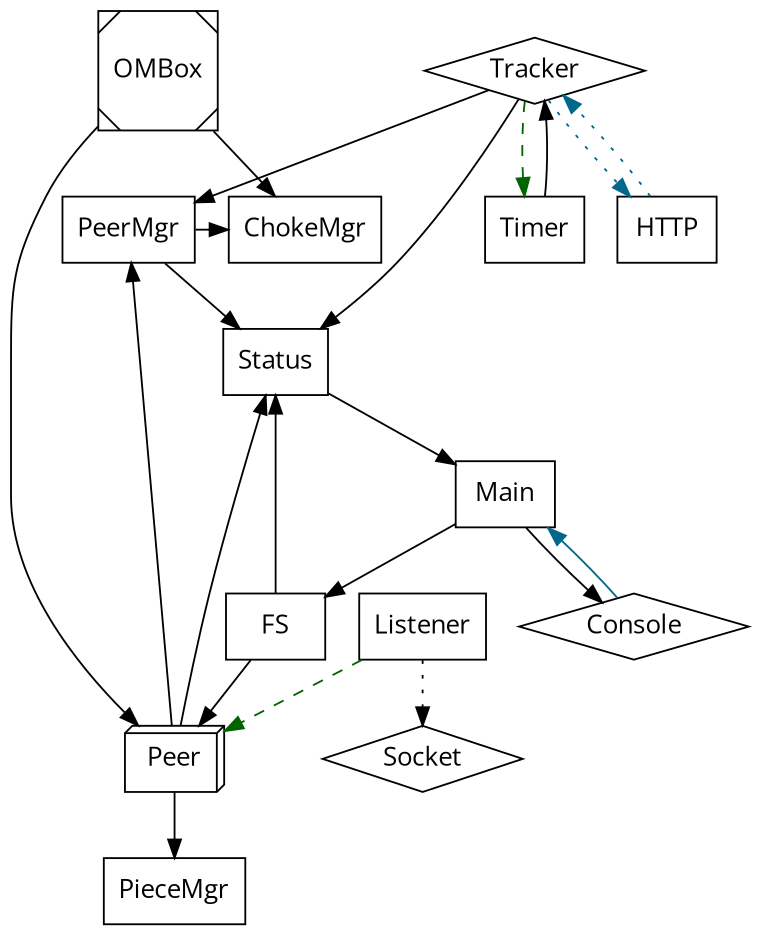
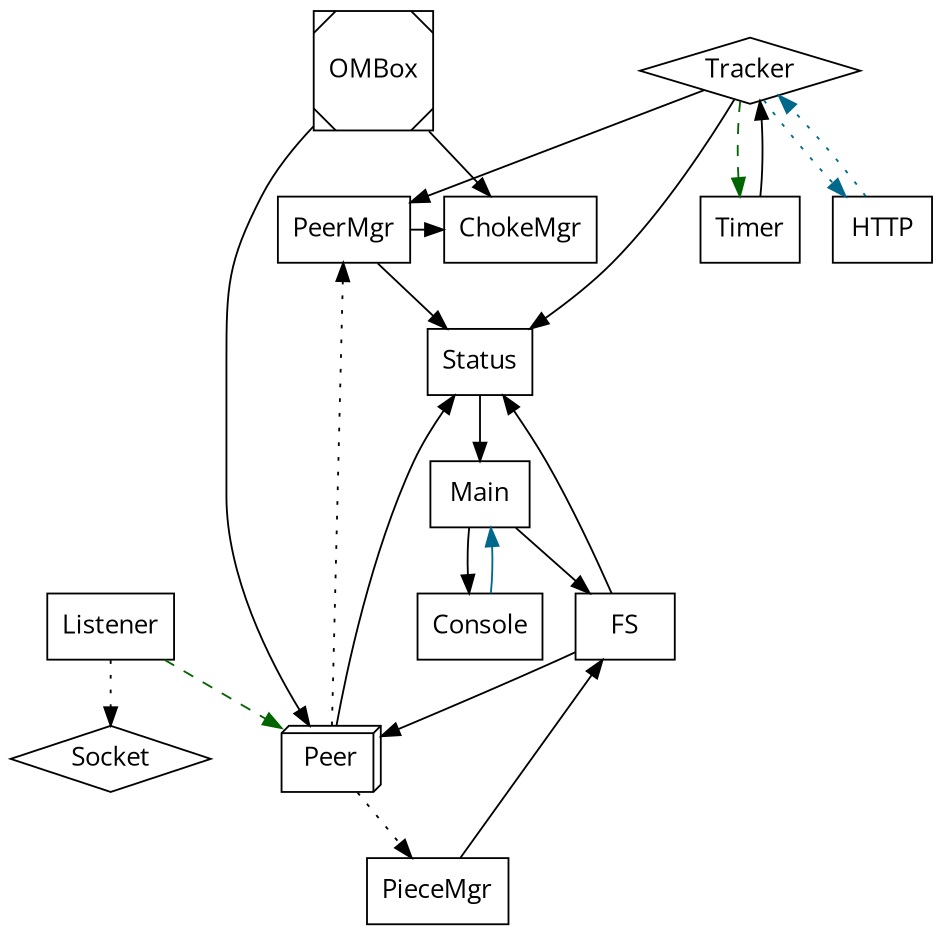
(152, 503) -> (337, 503)
(634, 627) -> (480, 627)
none -> (526, 766)
(175, 816) -> (379, 818)
